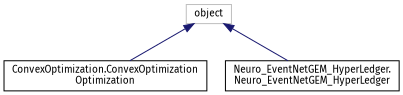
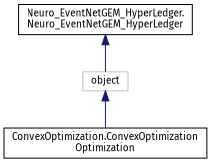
(260, 45) -> (105, 58)
